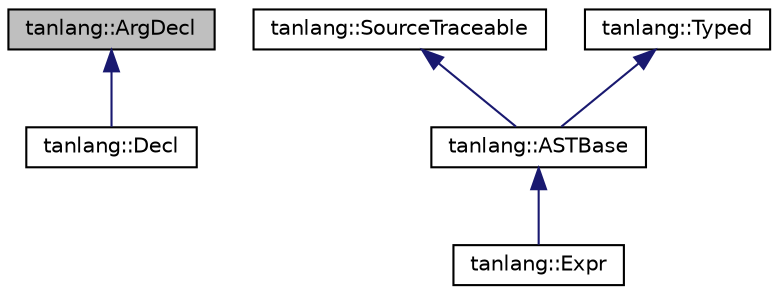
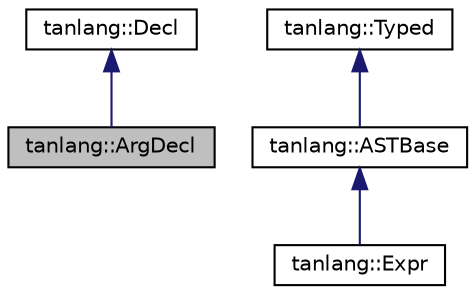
(400, 29) -> none
(112, 99) -> (112, 99)
